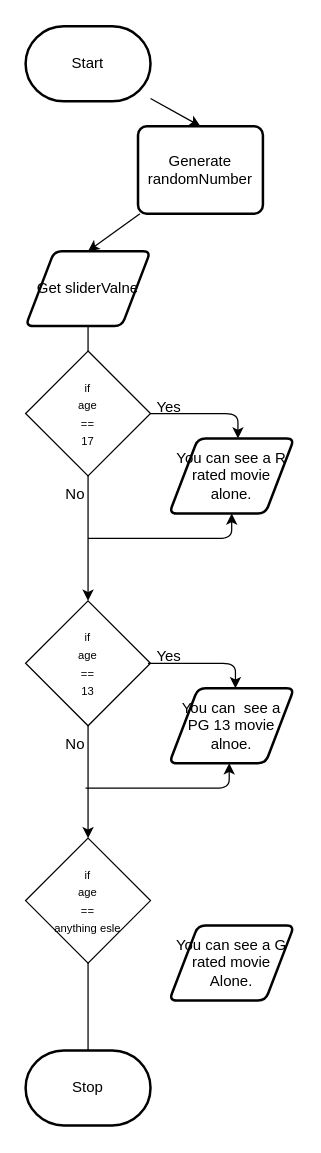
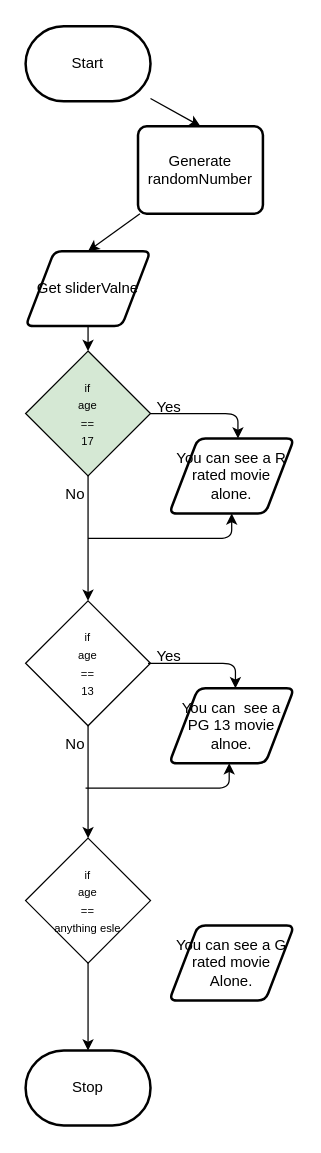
(88, 344) -> (88, 341)
(88, 413) -> (88, 413)
(88, 1044) -> (88, 1041)
